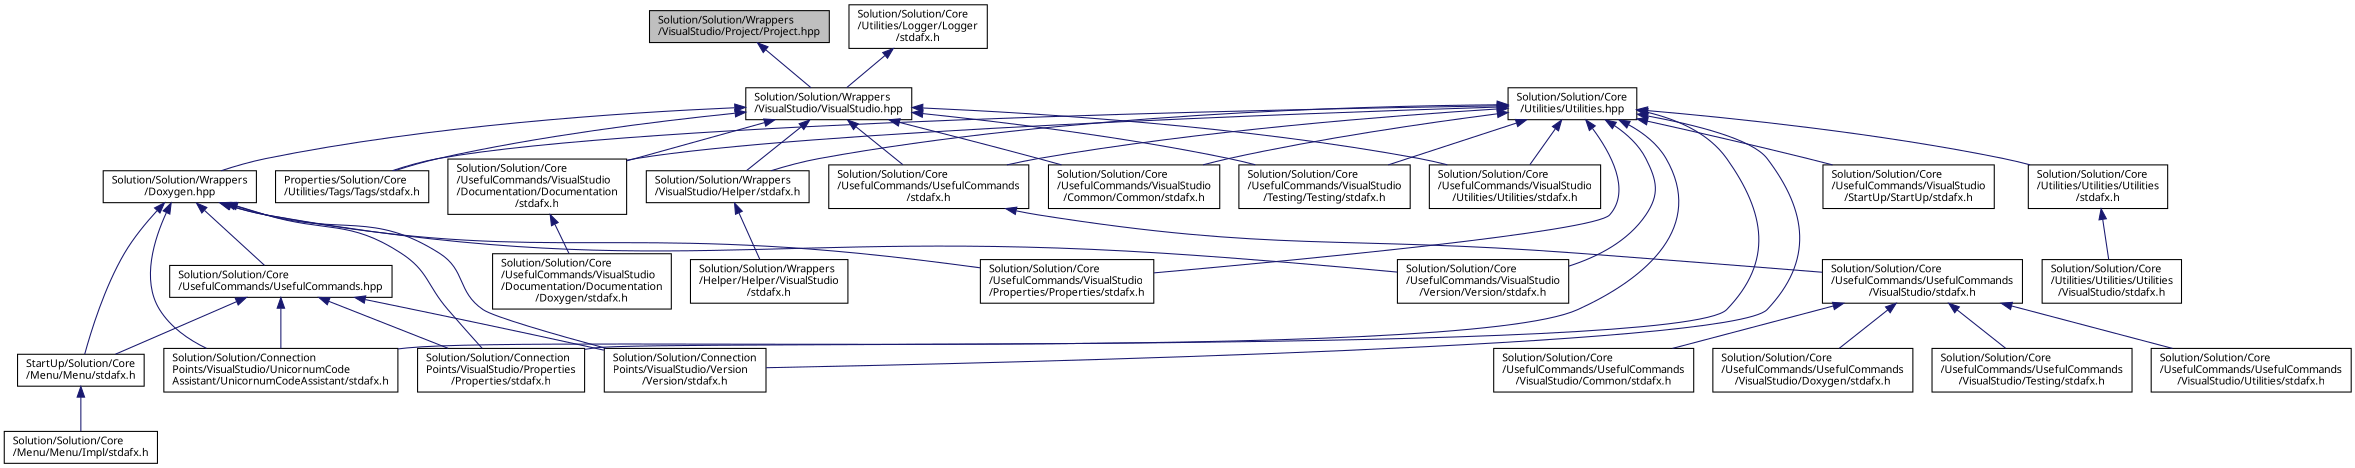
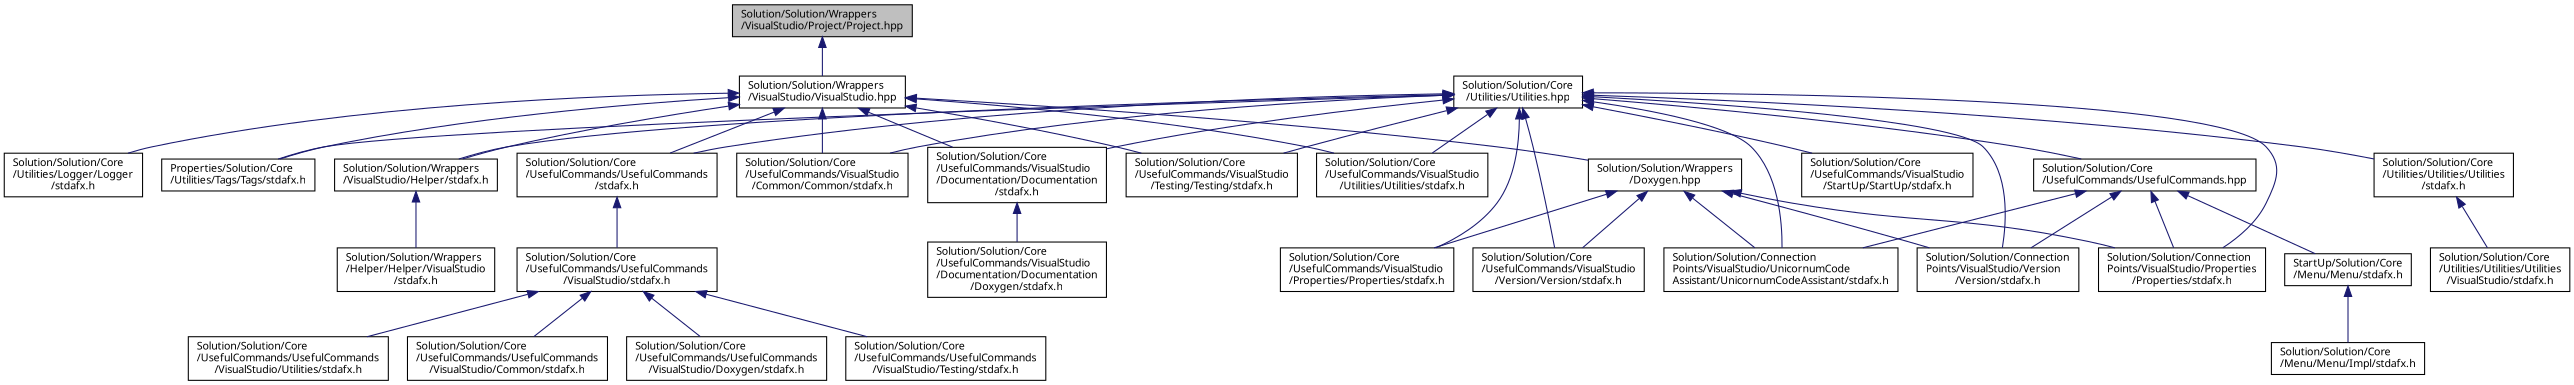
(866, 72) -> (426, 108)
(235, 238) -> (1838, 122)
(112, 278) -> none
